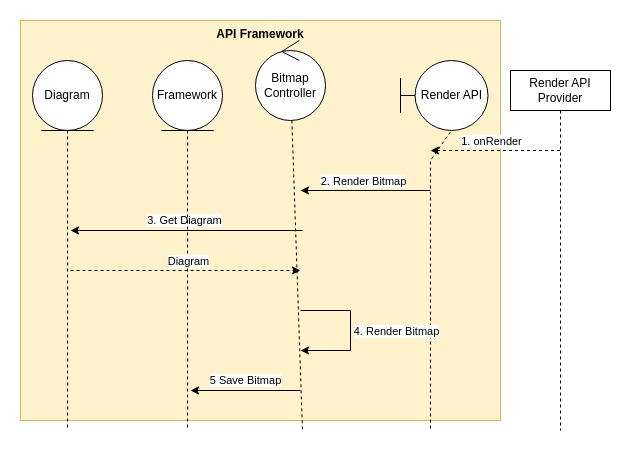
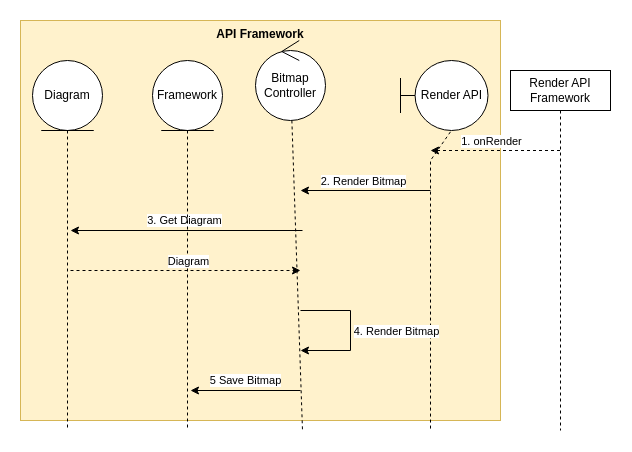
(561, 91) -> (561, 91)
